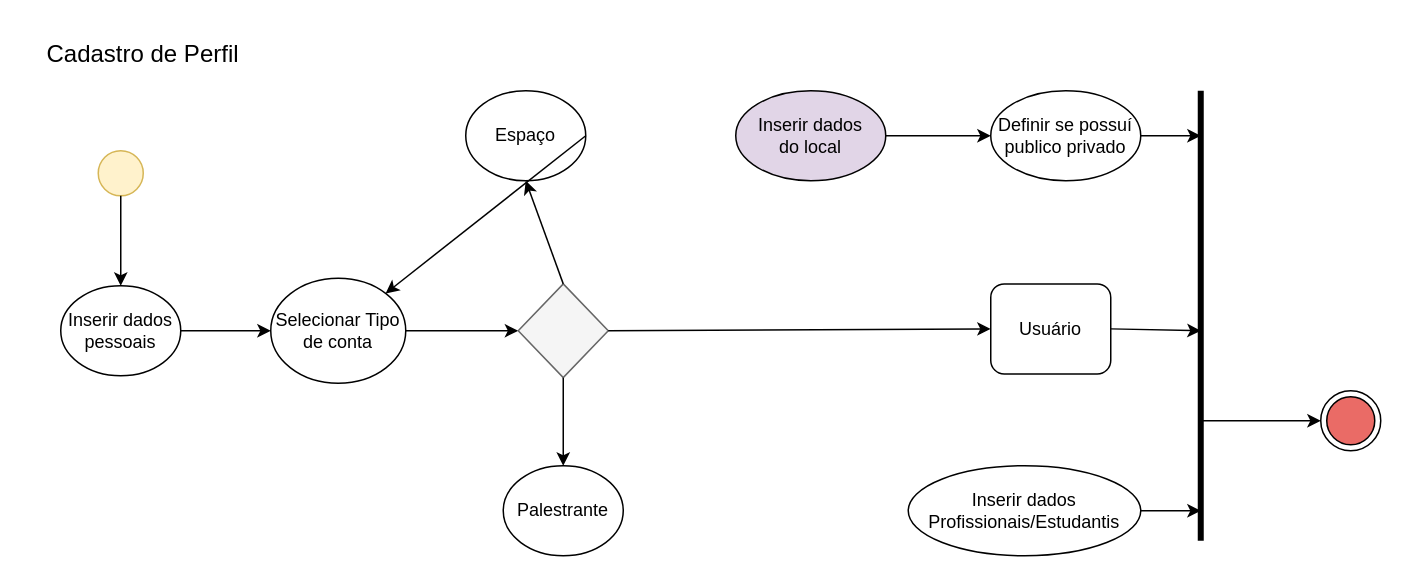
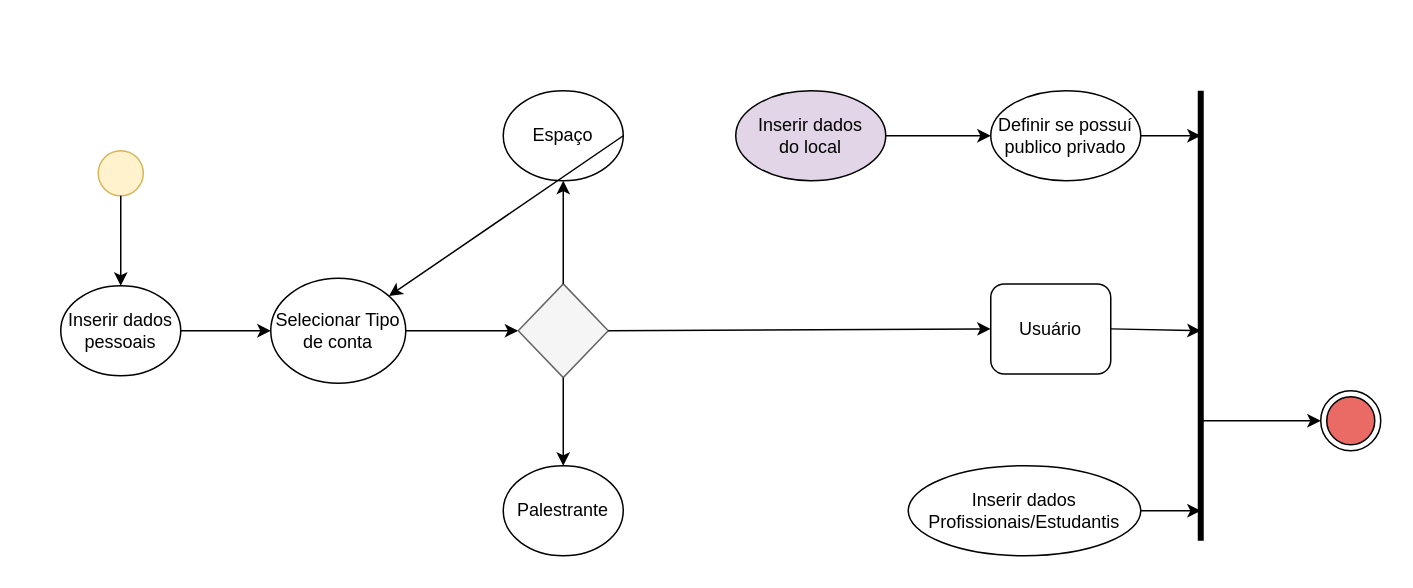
(143, 53) -> none
(526, 136) -> (563, 136)
